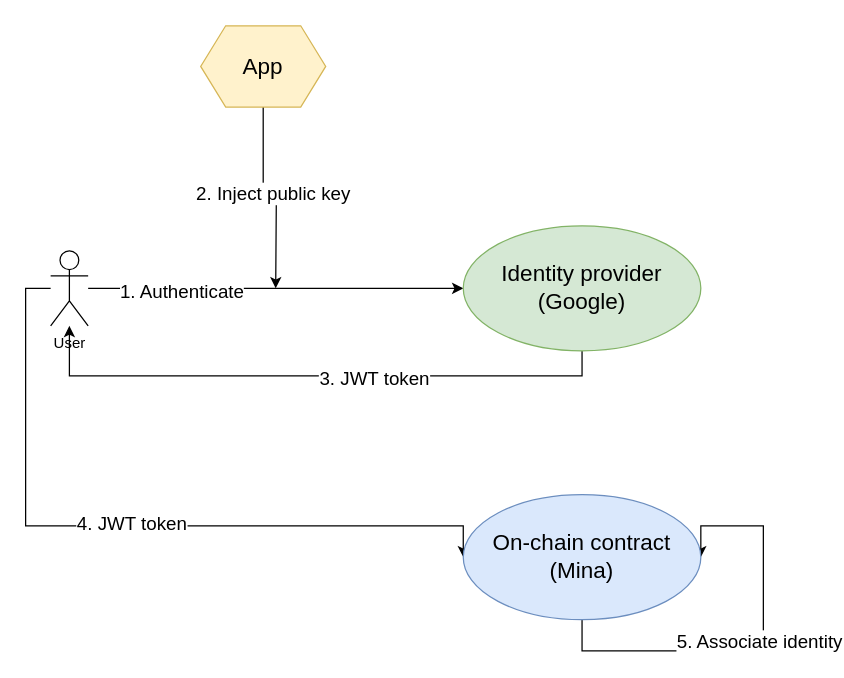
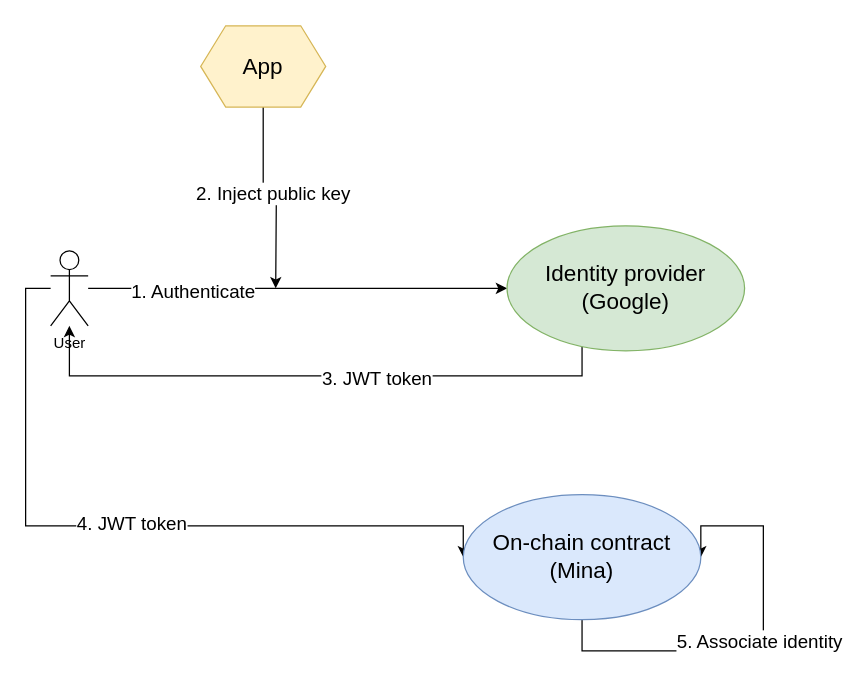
(582, 288) -> (626, 288)
